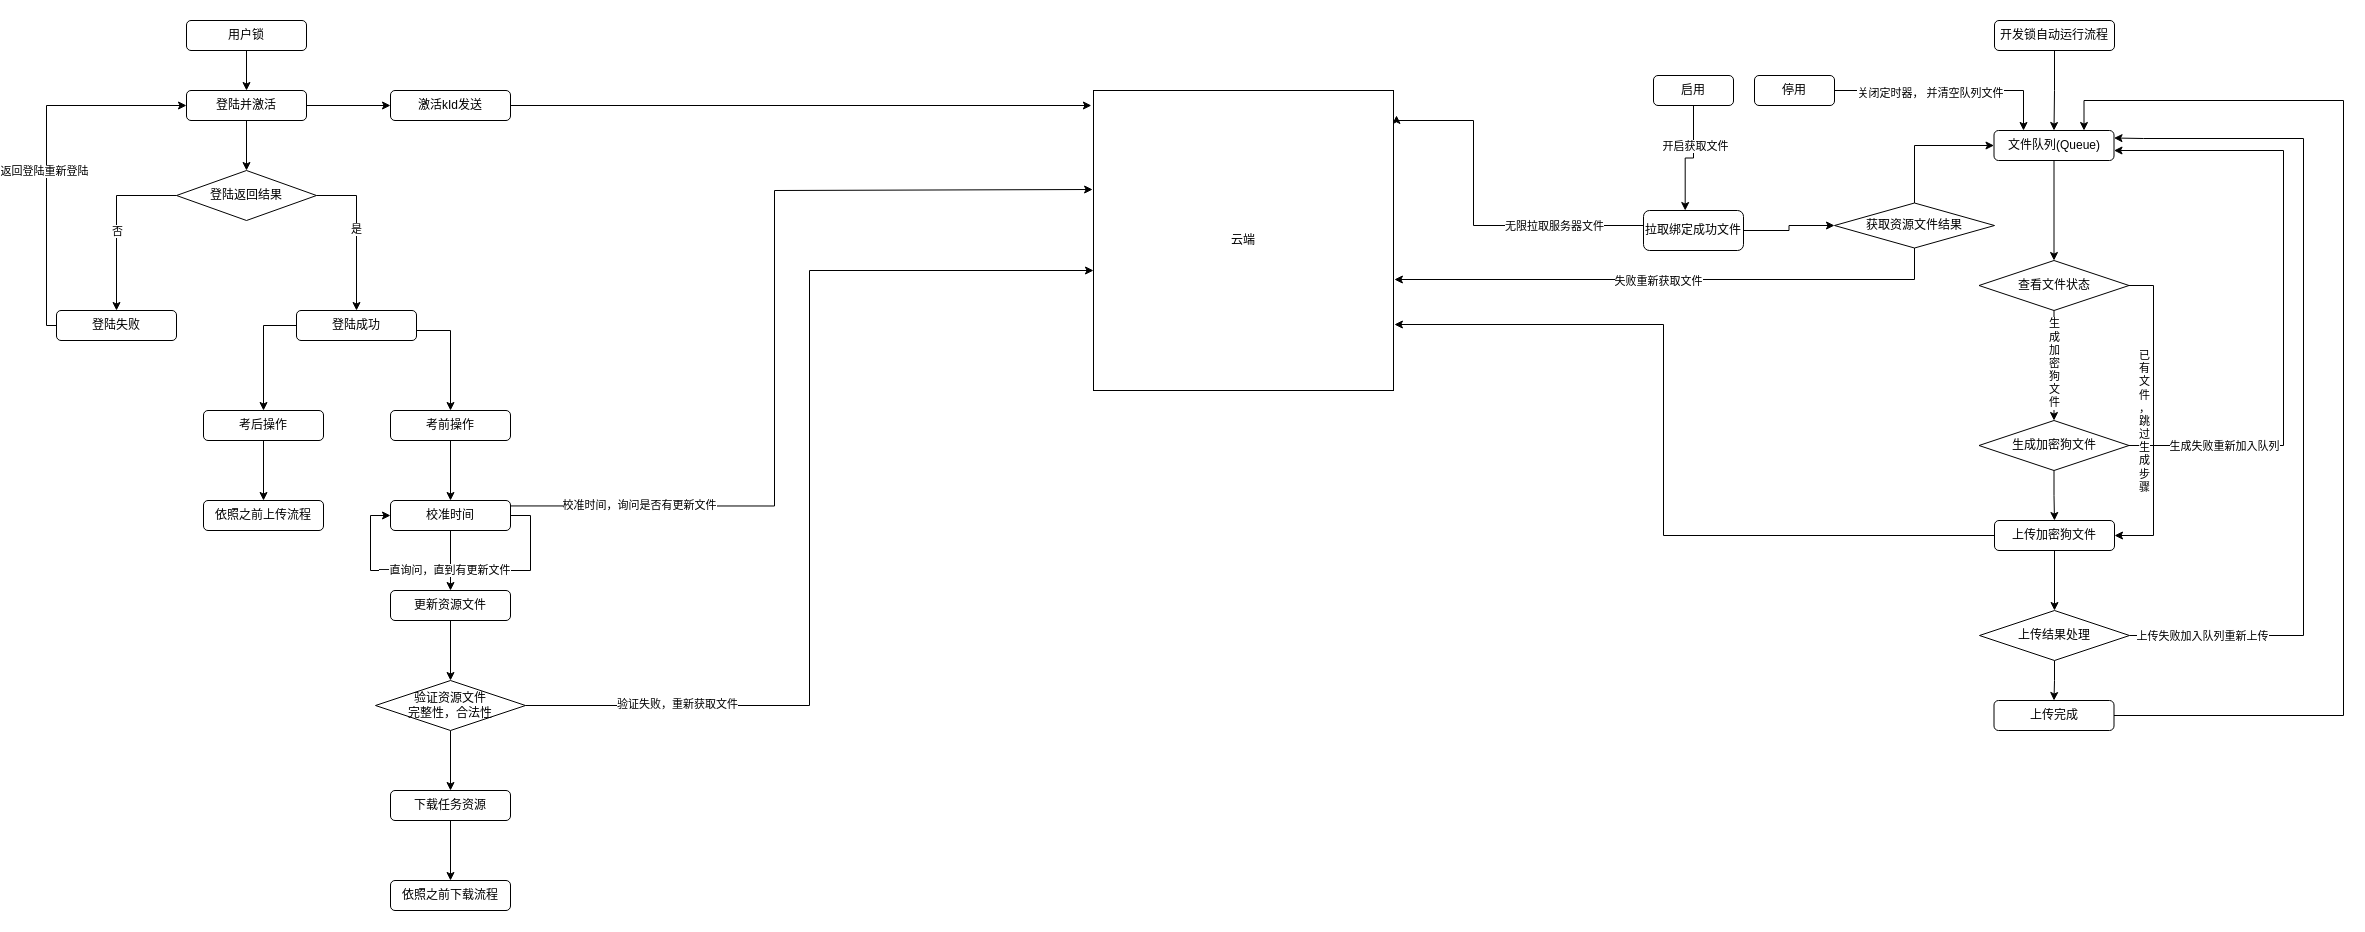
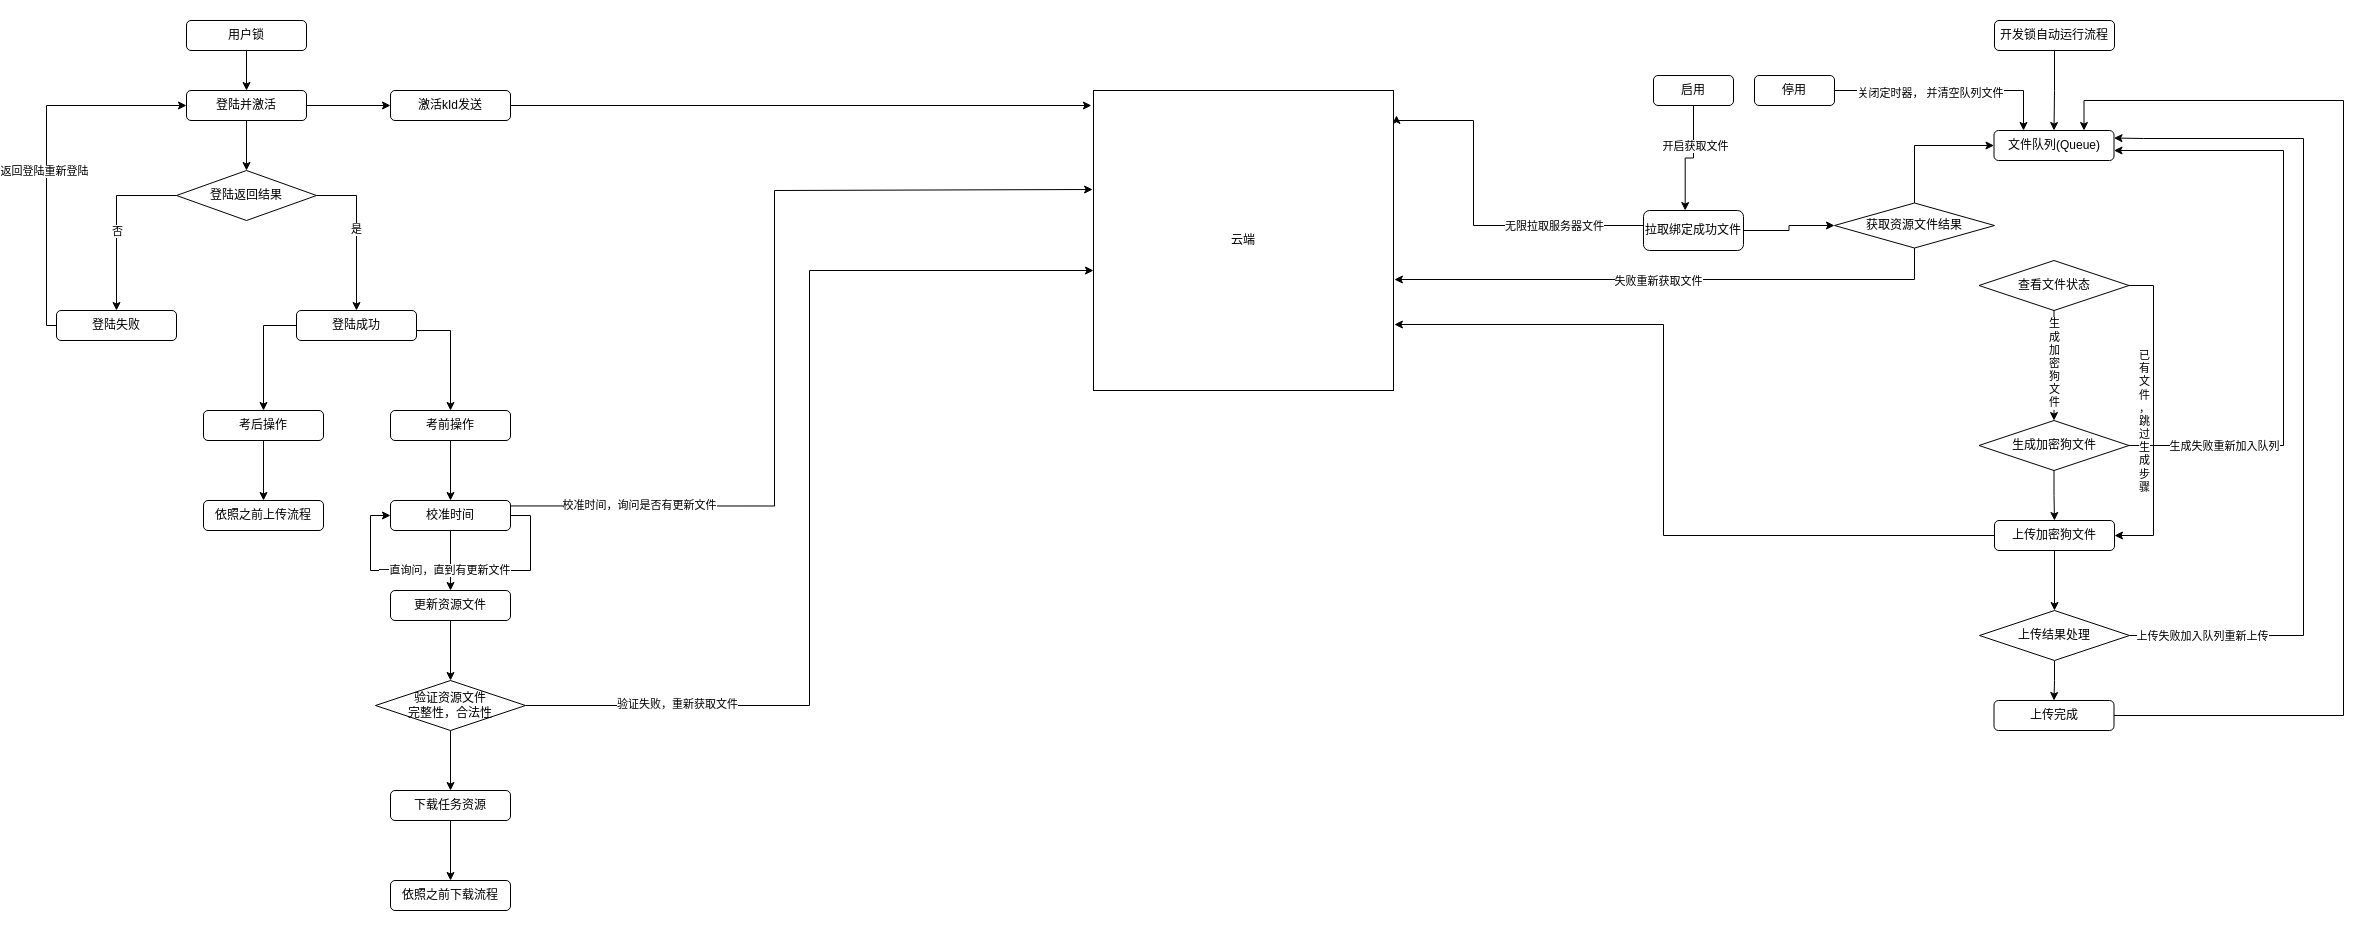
(2054, 207) -> none
